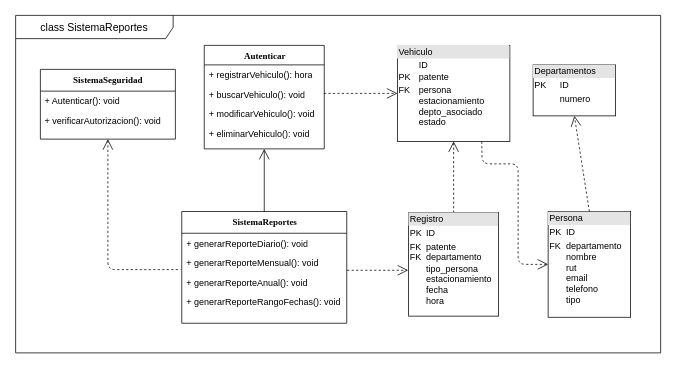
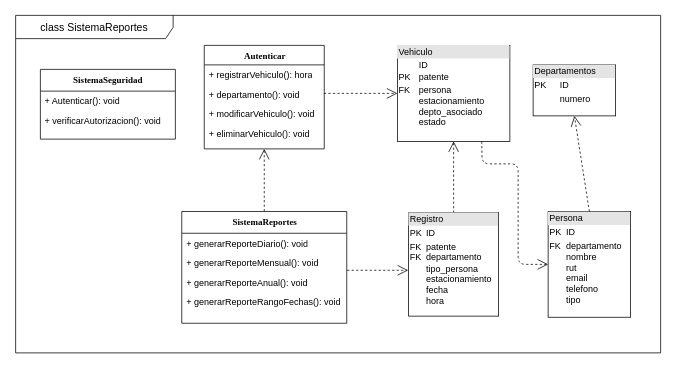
(262, 95) -> (260, 95)
(264, 180) -> (264, 180)
(108, 238) -> none
